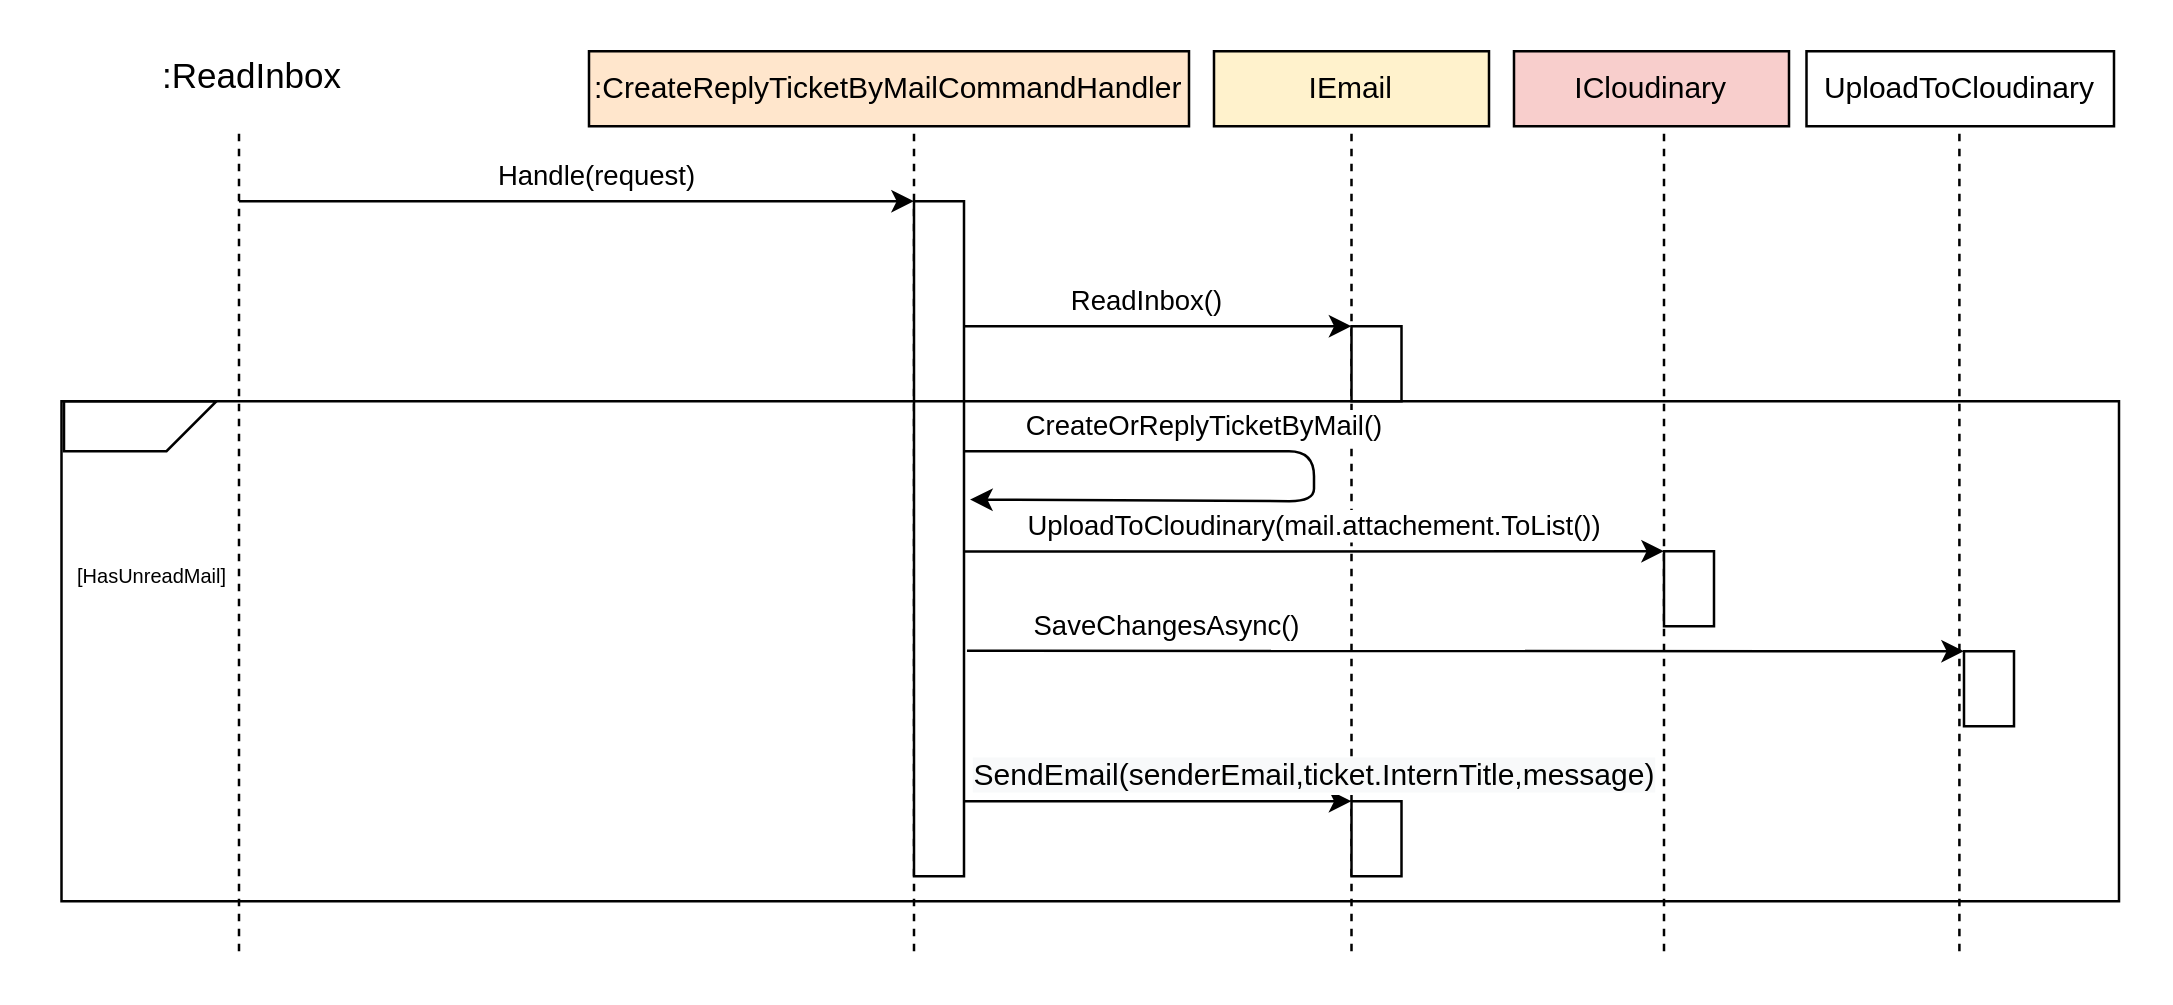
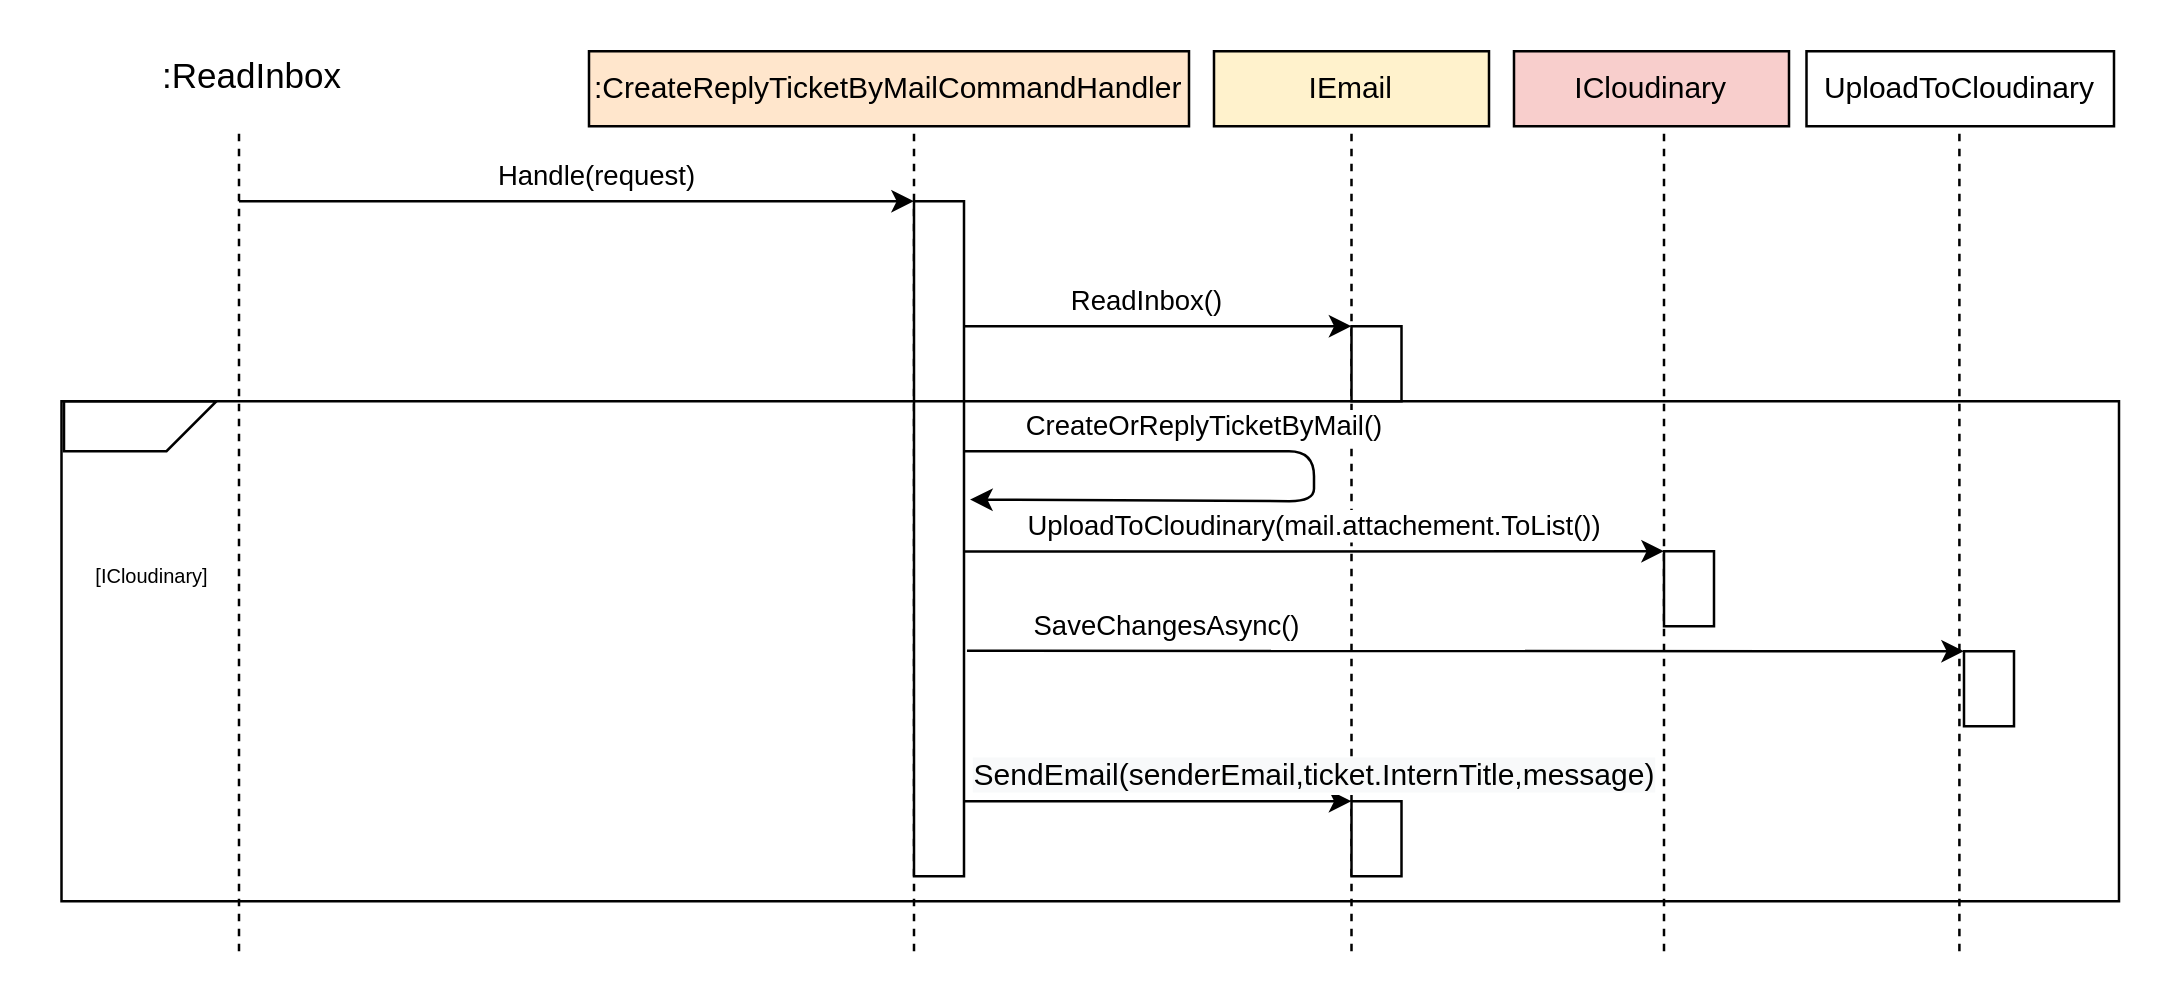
(153, 576) -> (153, 576)
